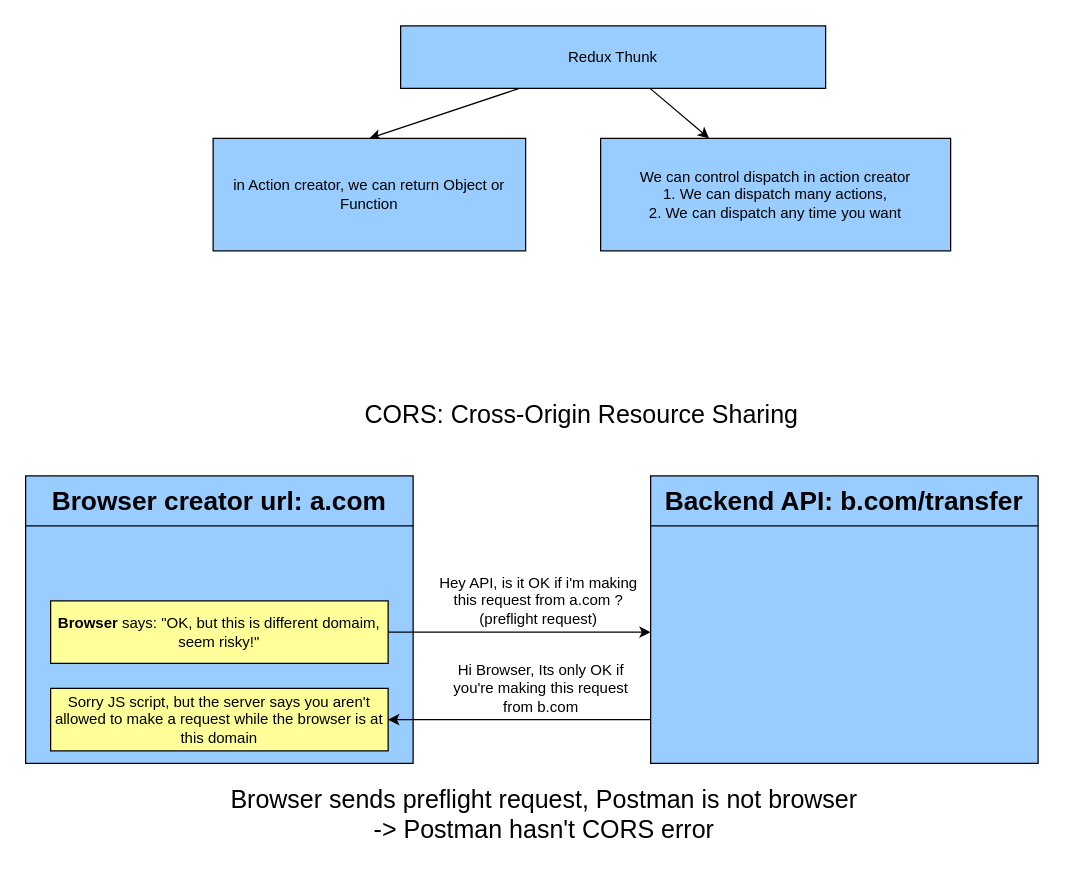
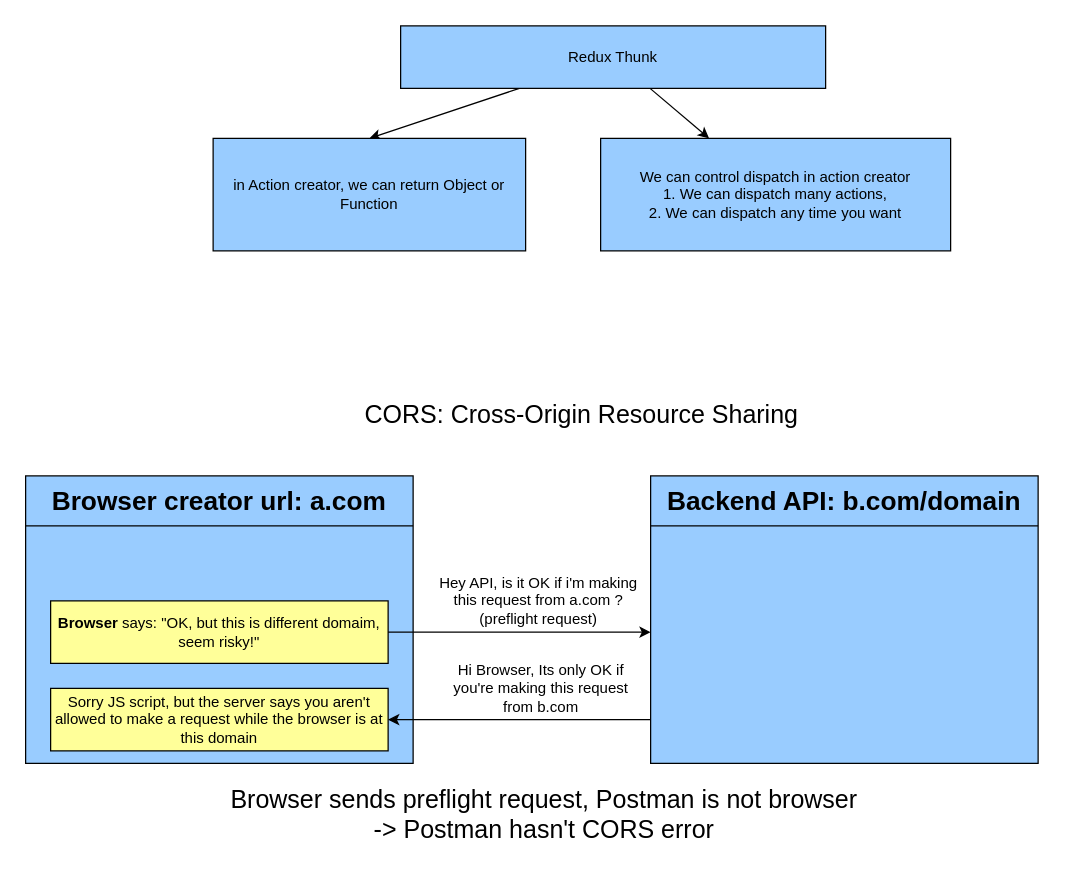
(844, 501) -> (844, 501)
